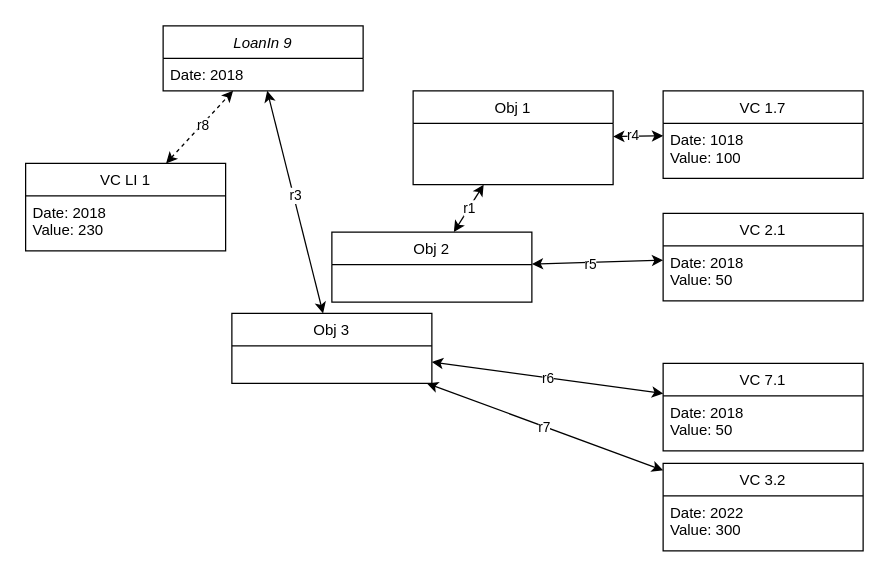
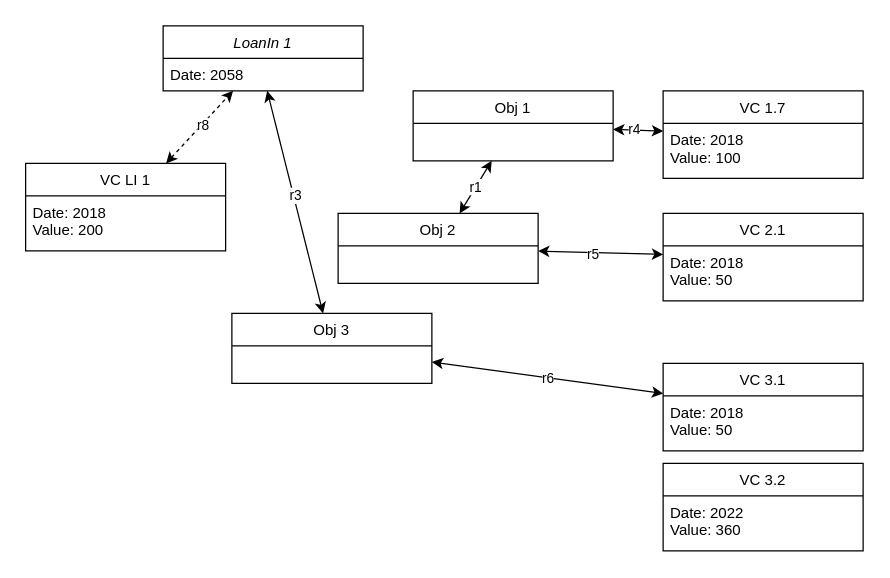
(263, 43) -> (263, 43)
(208, 75) -> (208, 75)
(513, 138) -> (513, 126)
(708, 140) -> (708, 140)
(71, 213) -> (71, 213)
(432, 267) -> (438, 248)
(763, 380) -> (763, 380)
(546, 427) -> none
(708, 513) -> (708, 513)
